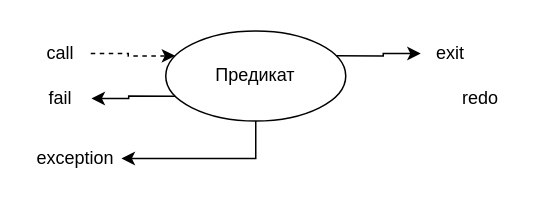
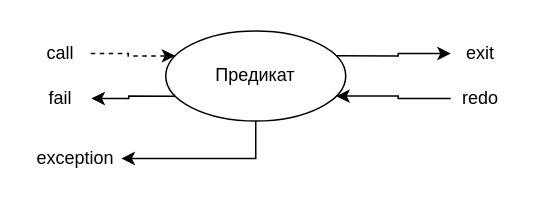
(451, 53) -> (481, 53)
none -> (398, 97)
